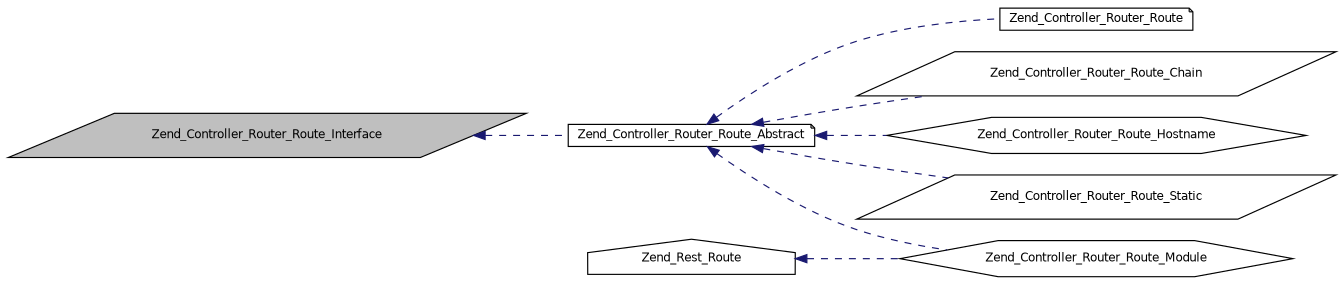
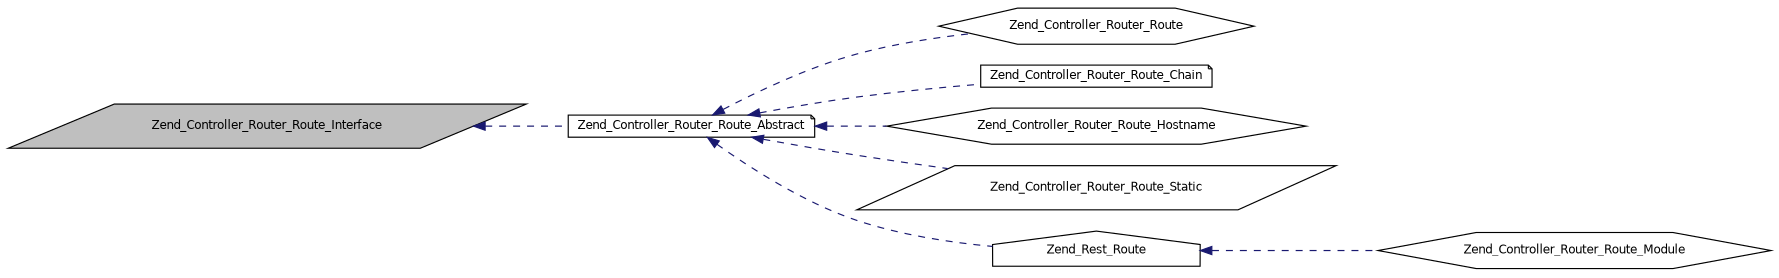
(1096, 19) -> (1096, 26)
(1096, 74) -> (1096, 76)
(826, 217) -> (847, 217)
